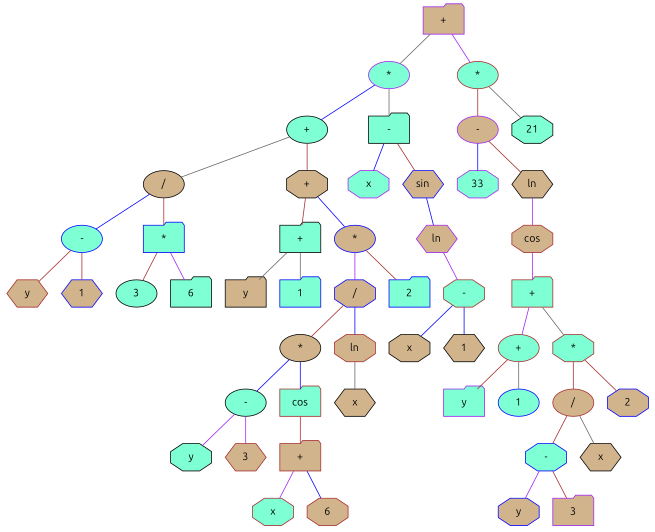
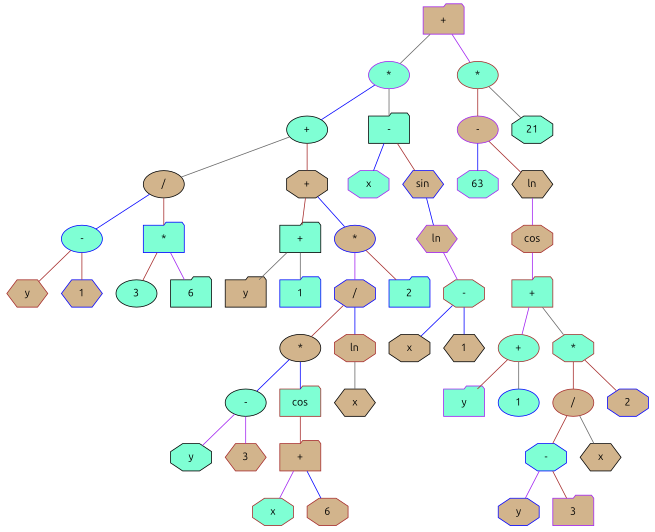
(478, 184) -> (478, 184)
